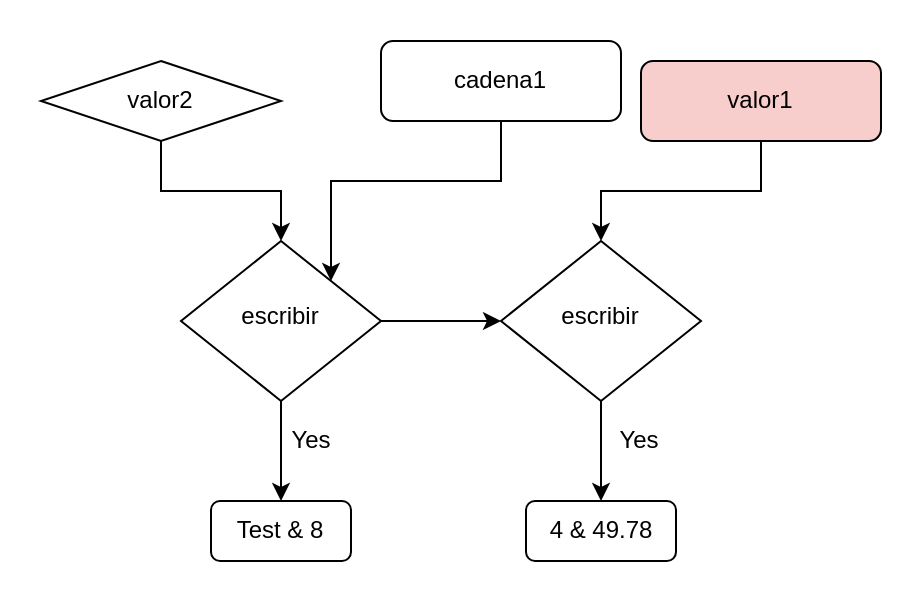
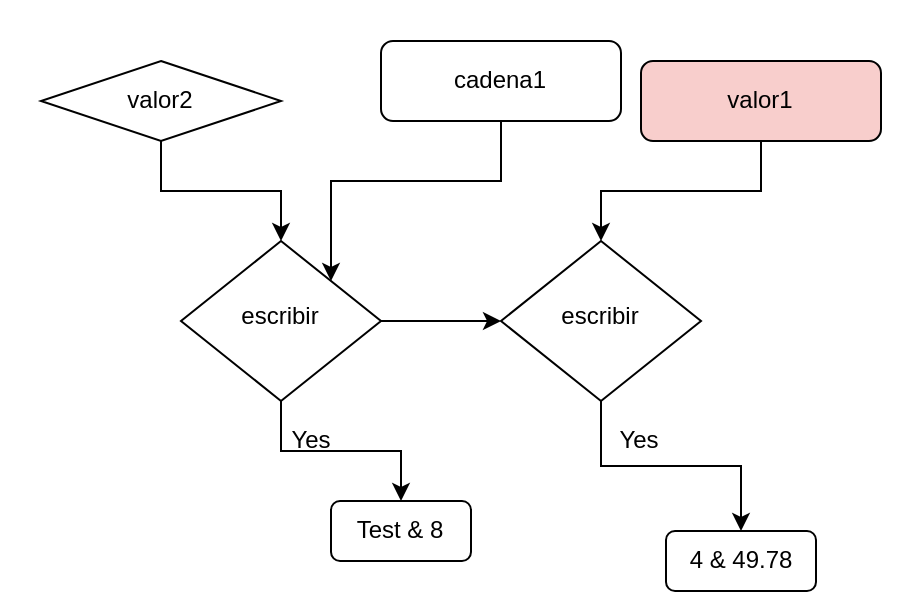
(281, 531) -> (401, 531)
(601, 531) -> (741, 561)
